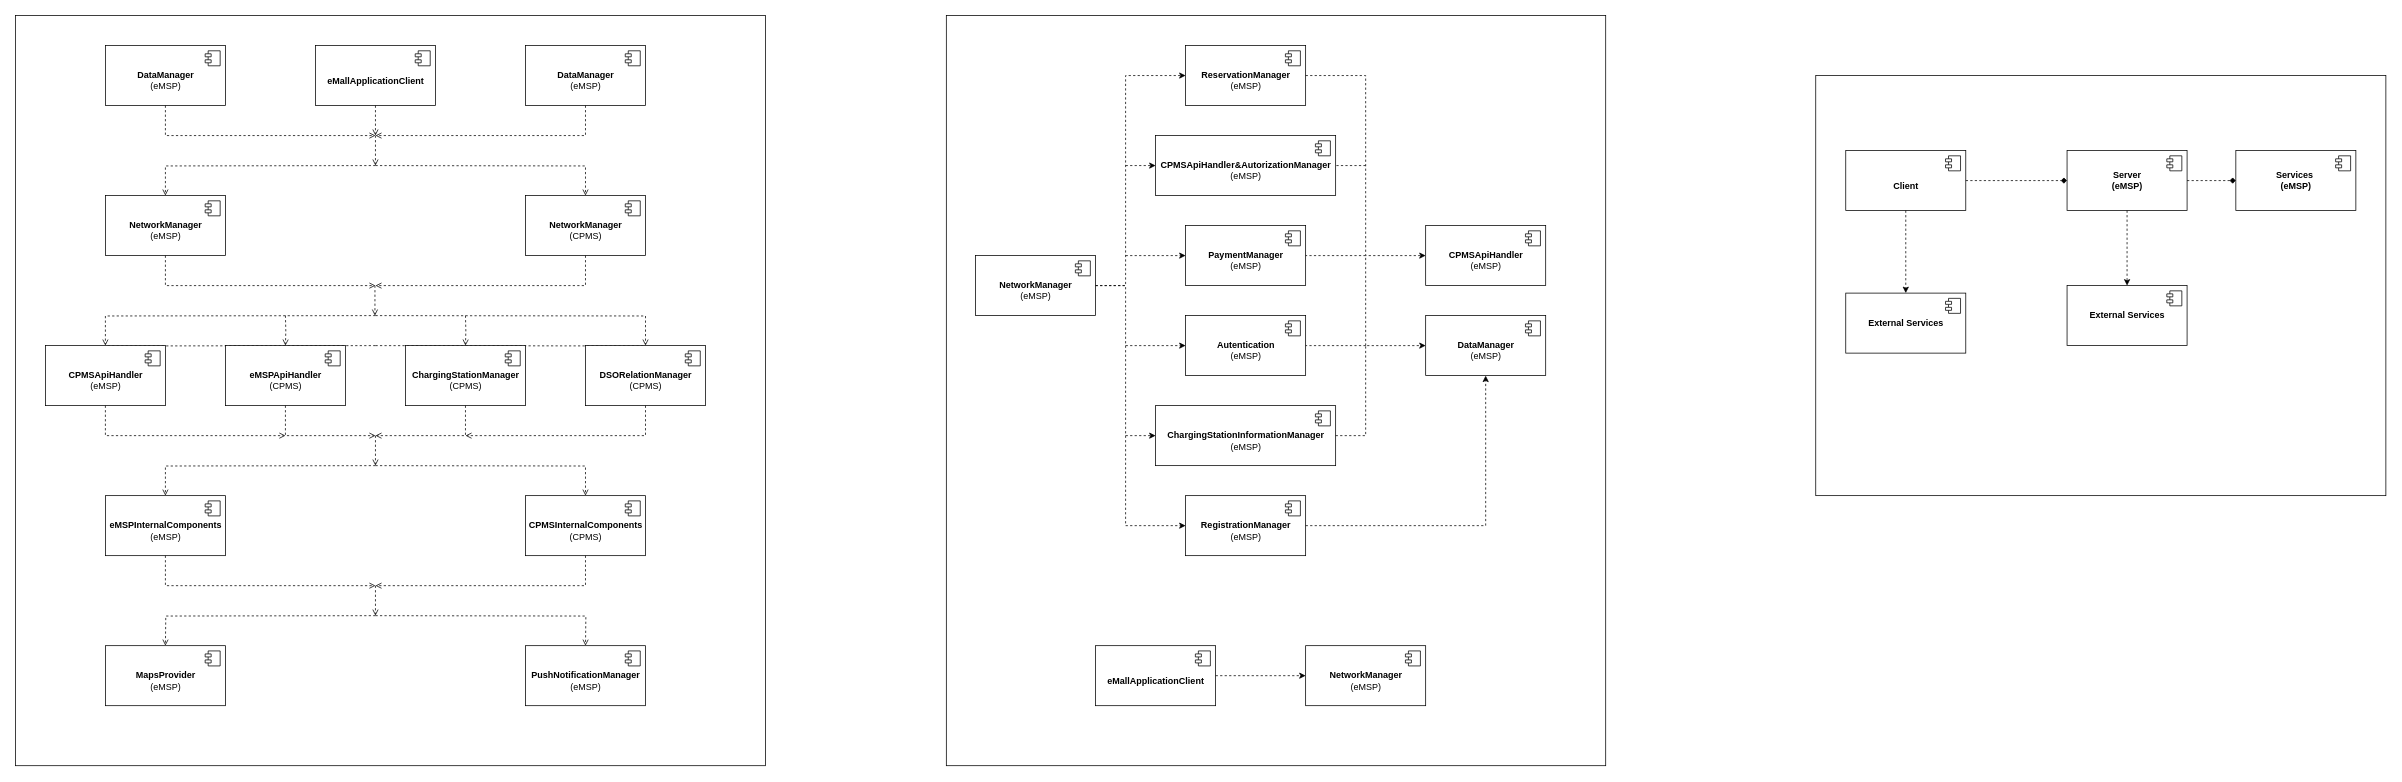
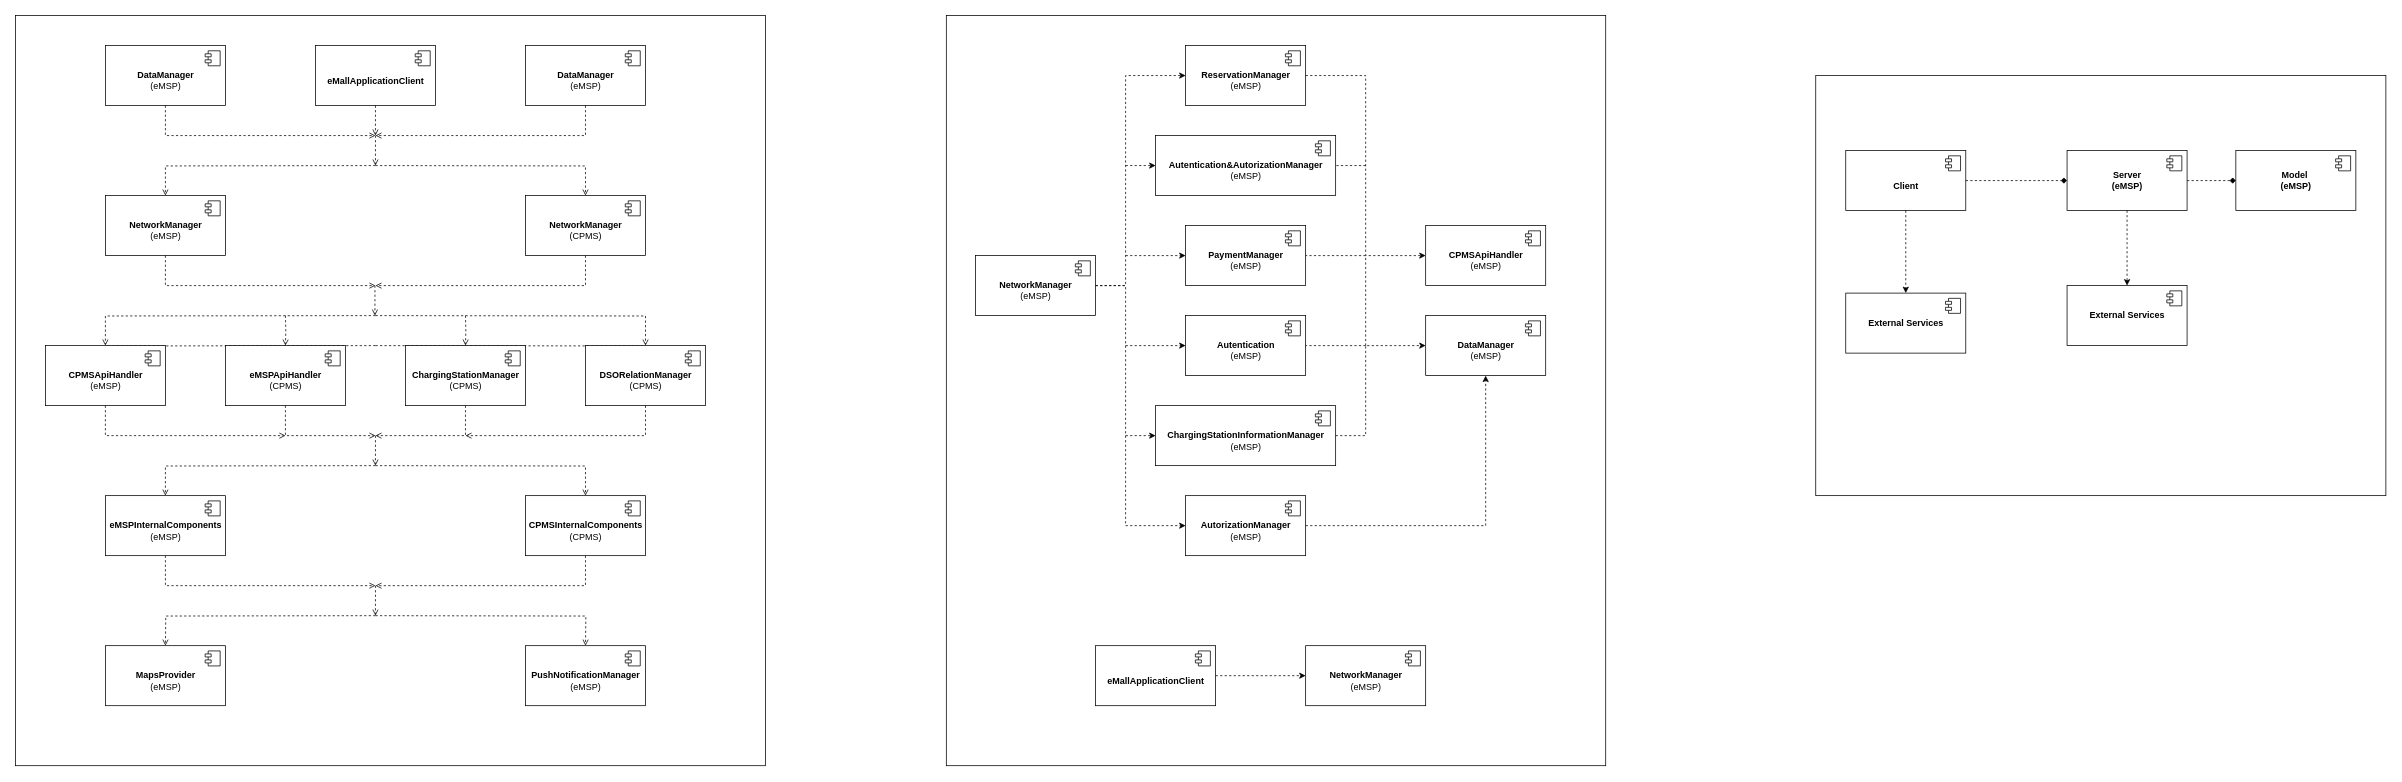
(1246, 165) -> (1246, 165)
(2296, 180) -> (2296, 180)
(1246, 525) -> (1246, 525)
